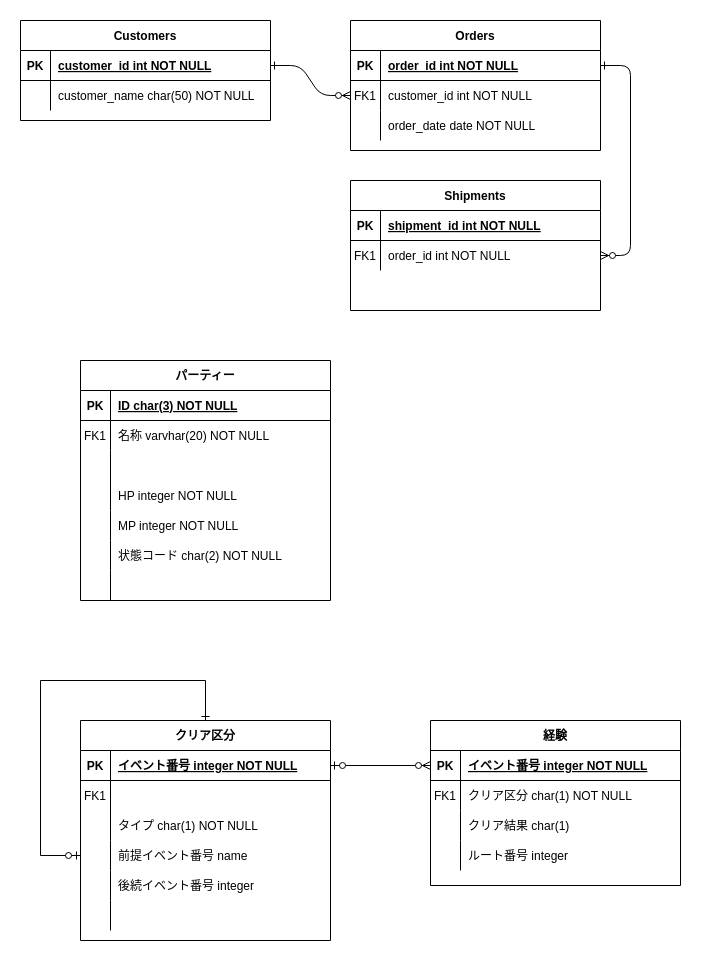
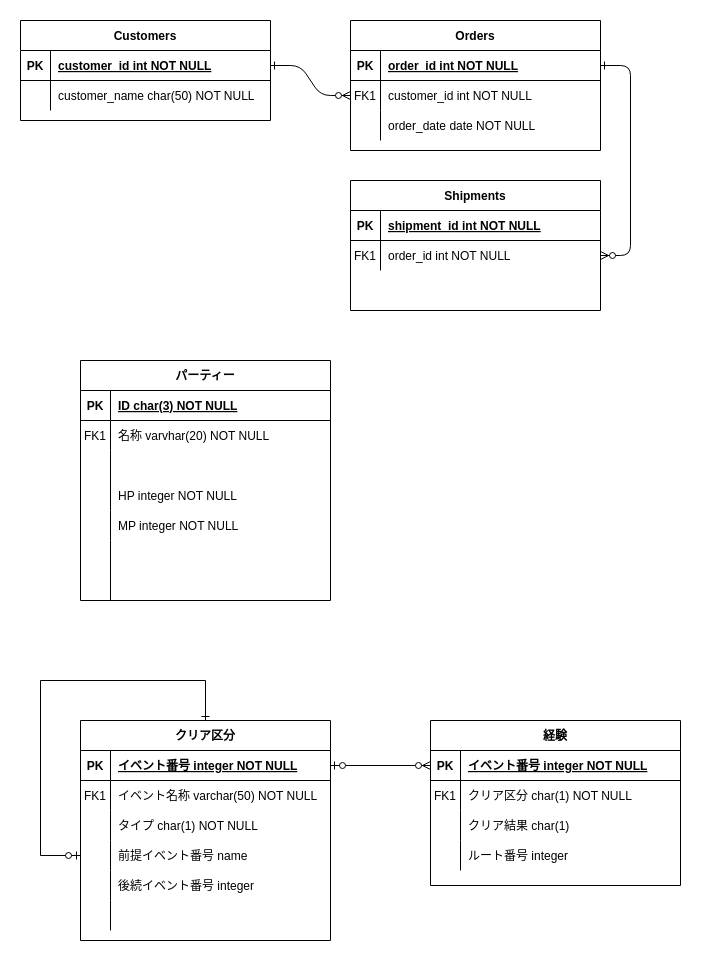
(221, 556) -> none
none -> (221, 796)
